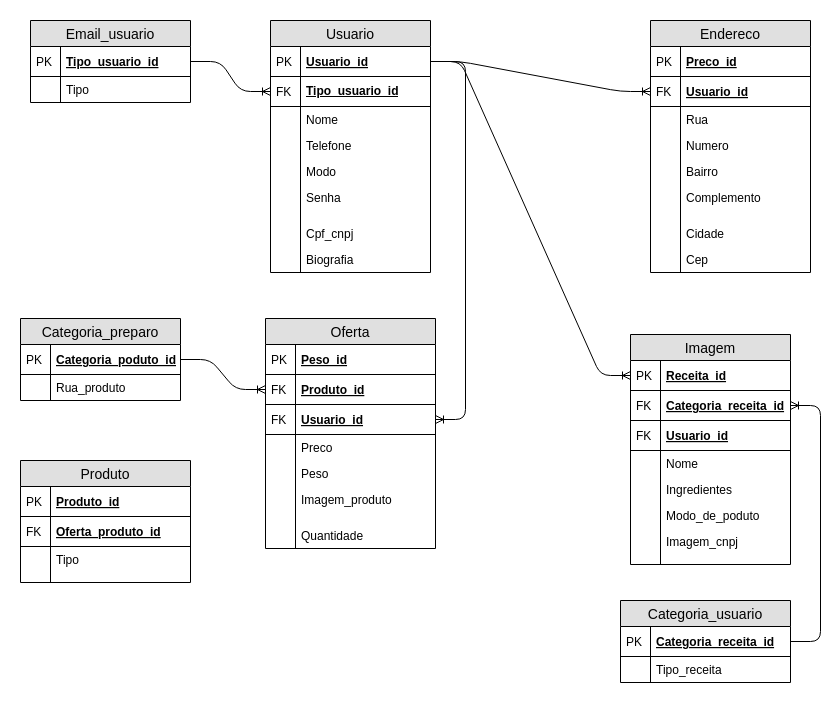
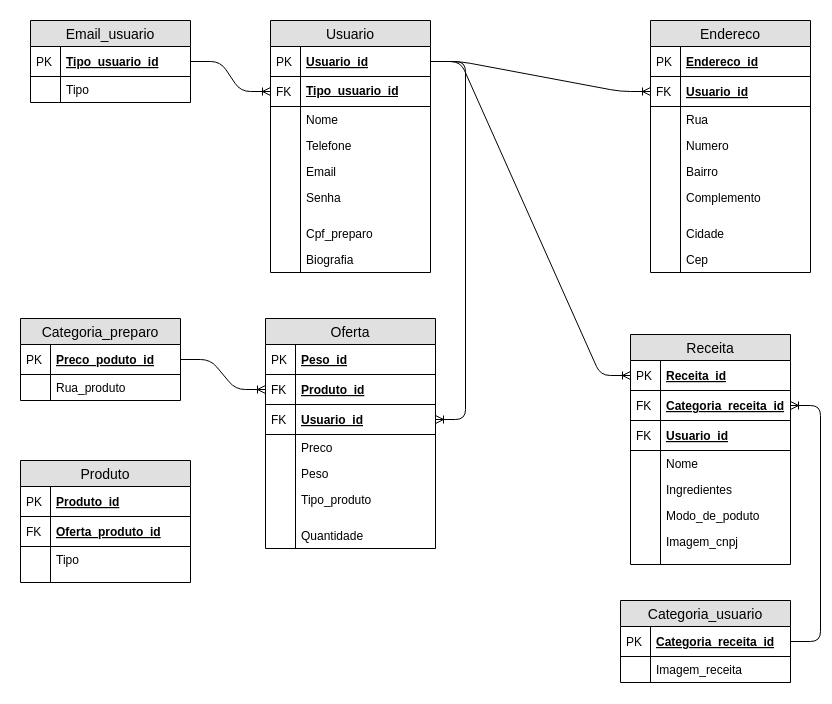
(711, 62) -> (721, 62)
(319, 172) -> (320, 172)
(333, 234) -> (343, 234)
(710, 348) -> (710, 348)
(117, 360) -> (105, 360)
(348, 500) -> (340, 500)
(693, 670) -> (701, 670)
